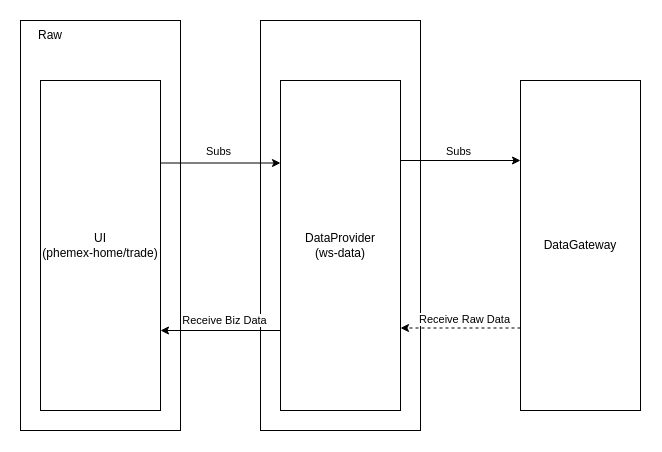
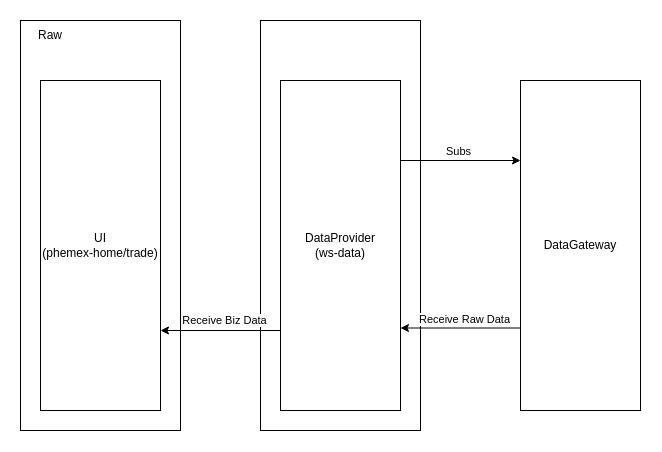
(217, 163) -> none
(463, 328) -> (463, 328)
